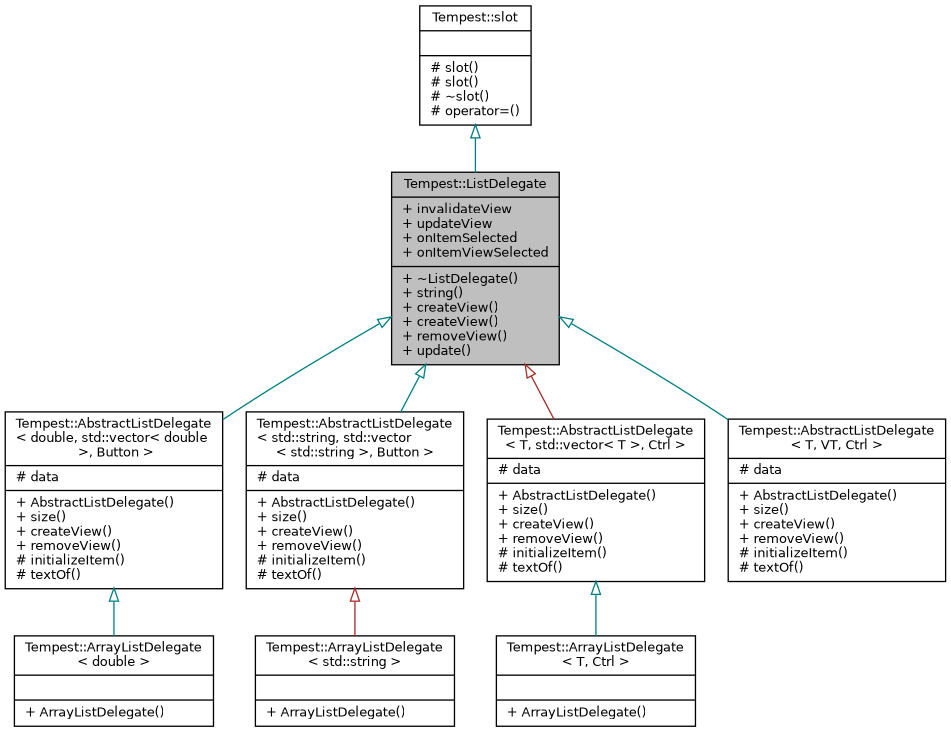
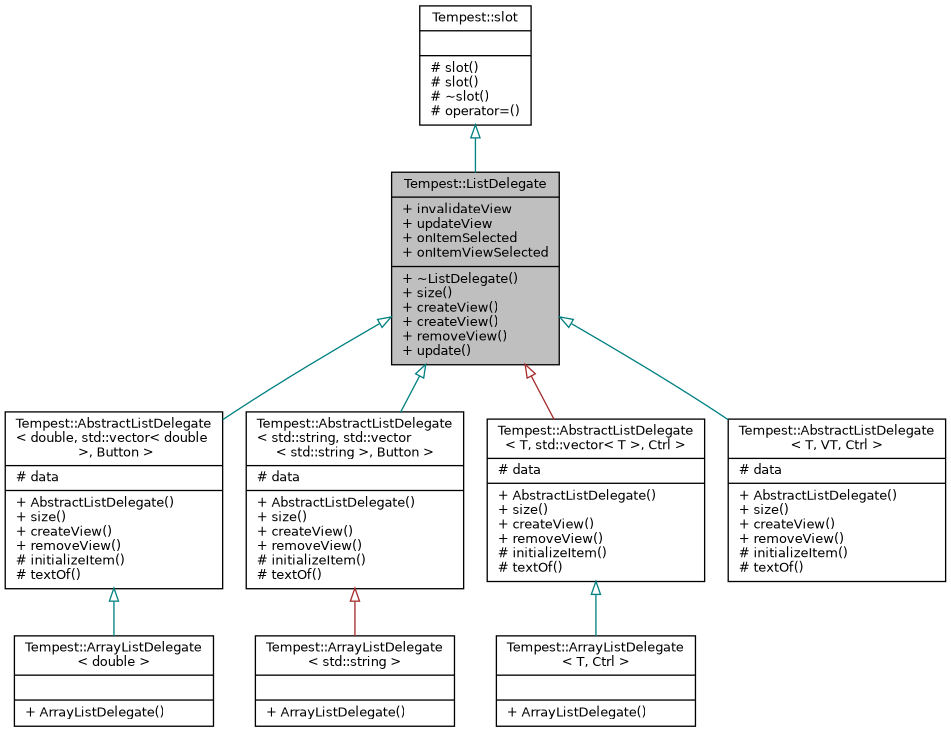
(433, 293) -> (428, 293)
